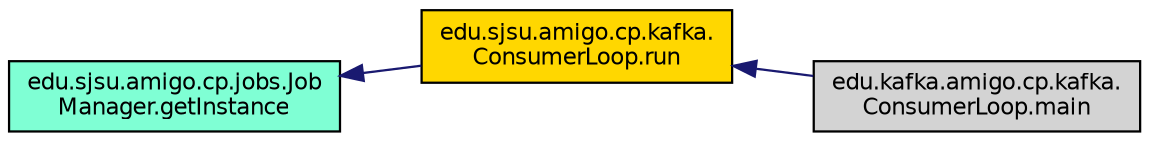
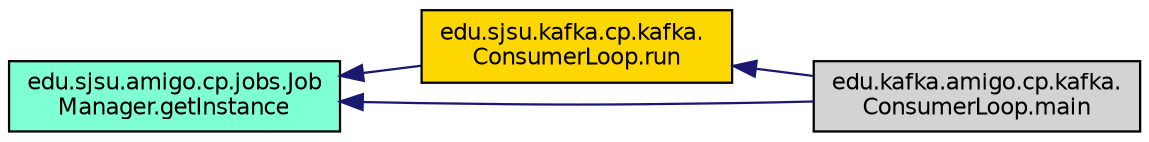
(577, 46) -> (577, 46)
none -> (588, 105)
